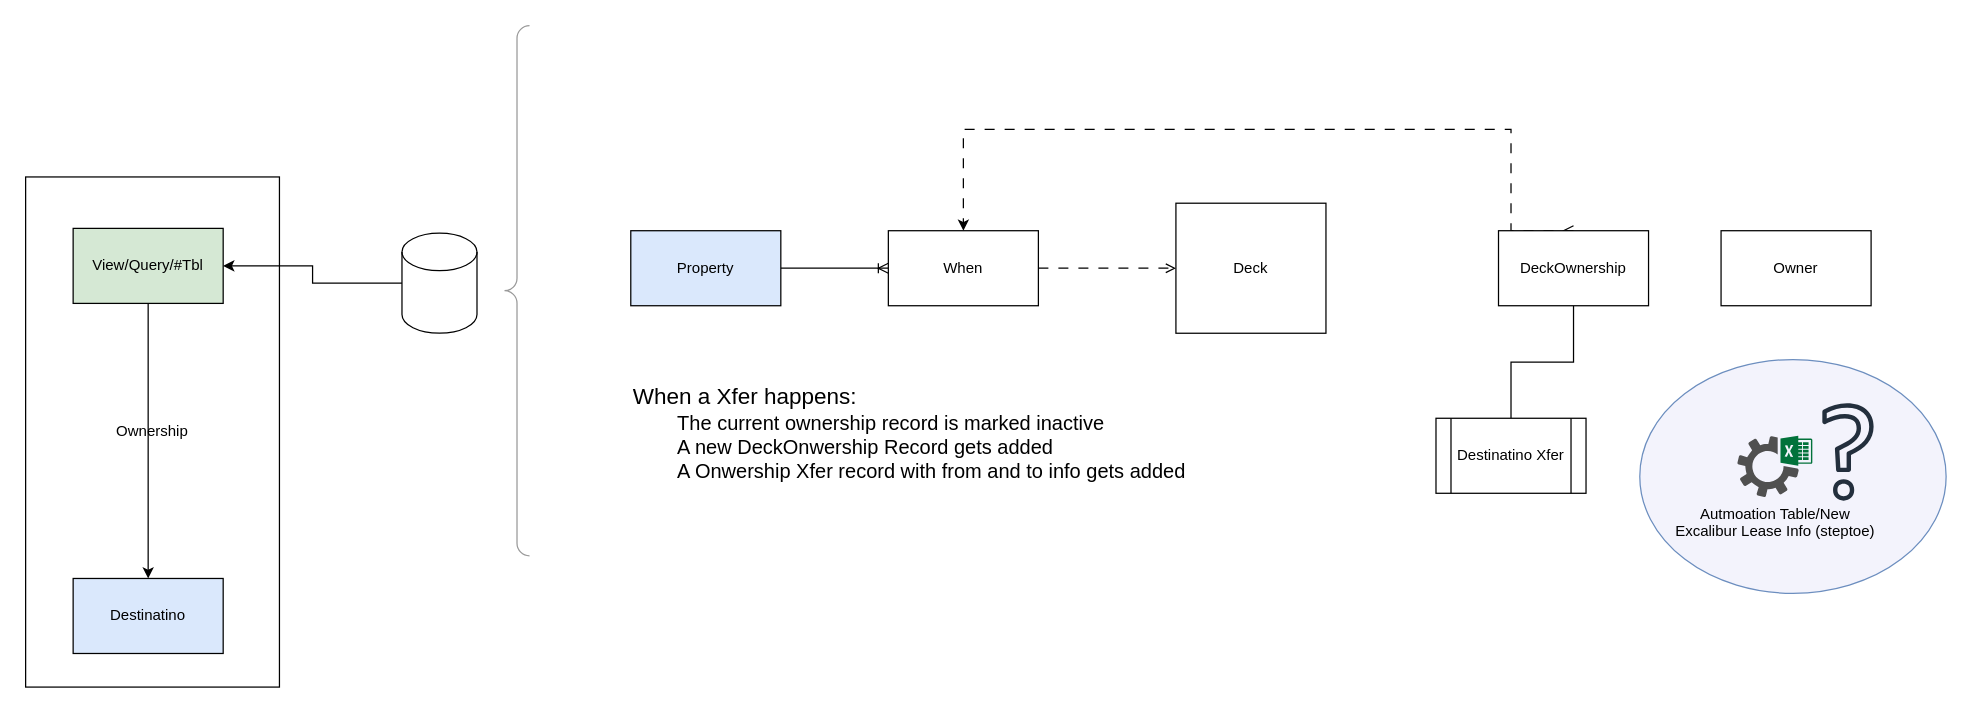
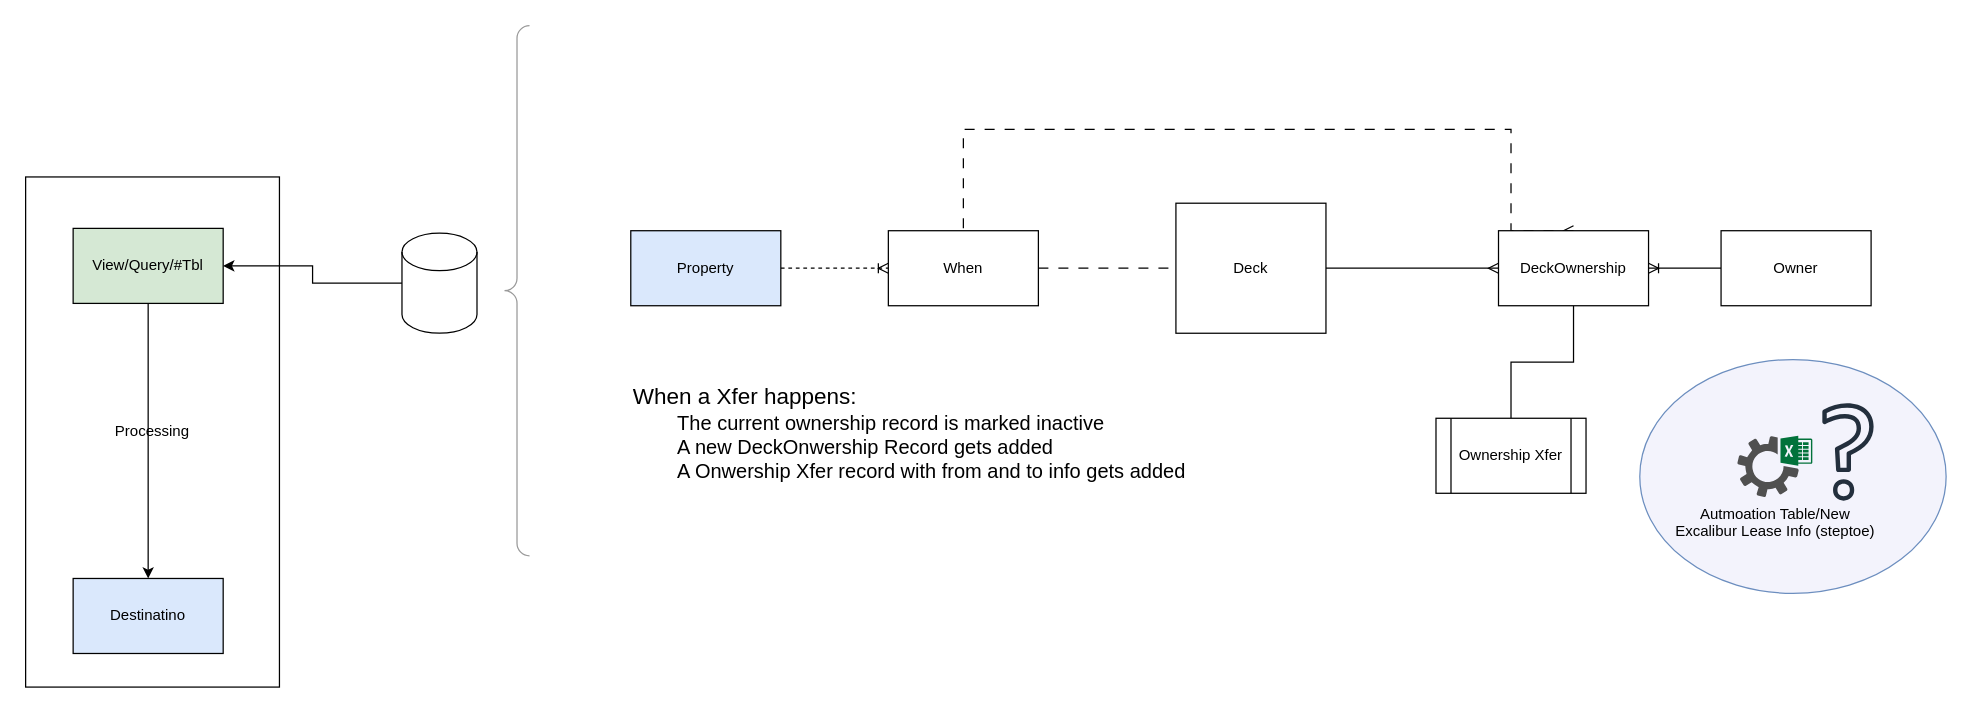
(963, 221) -> (963, 225)
(835, 268) -> (835, 268)
(1170, 268) -> (1171, 268)
none -> (1412, 268)
none -> (1684, 268)
(153, 432) -> (153, 432)
(1511, 456) -> (1511, 456)
